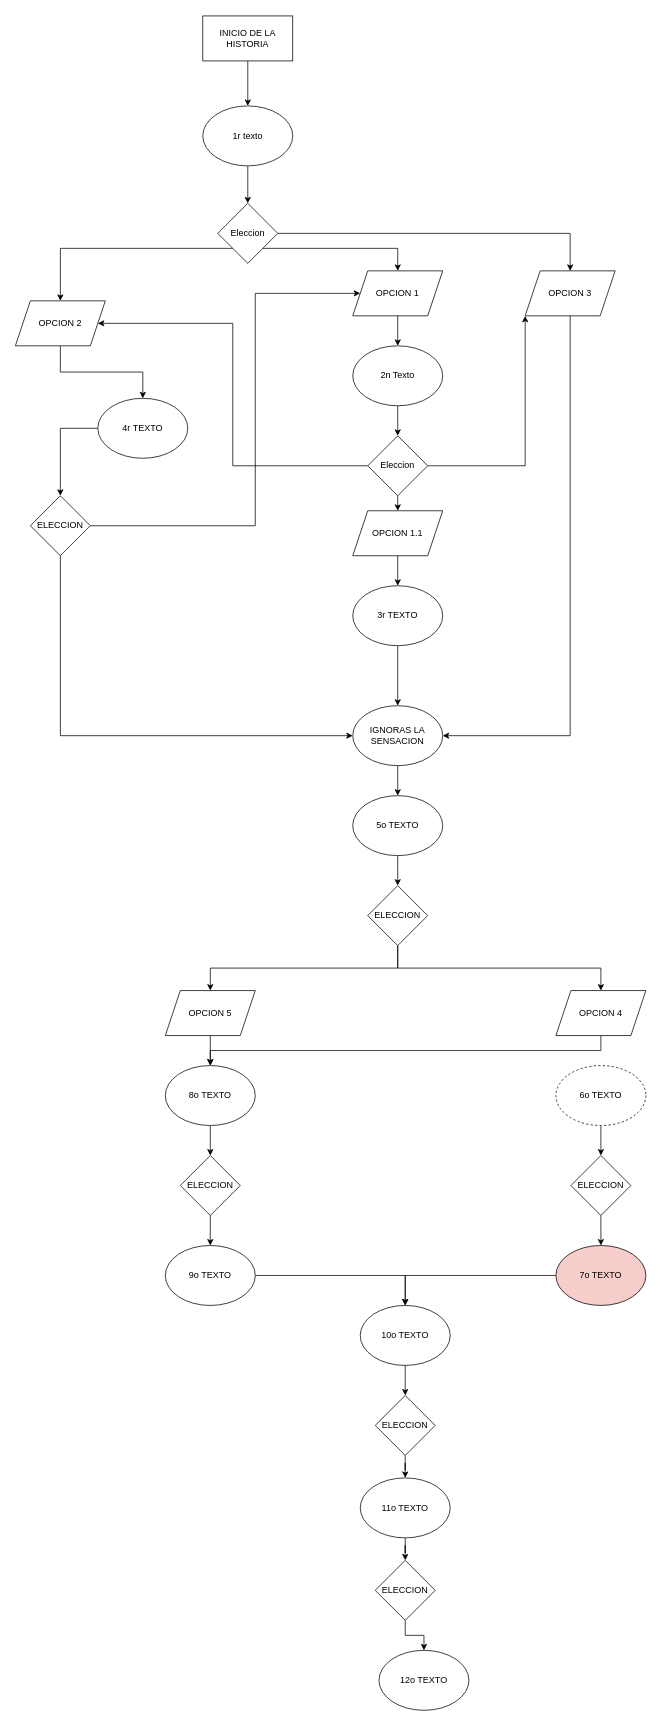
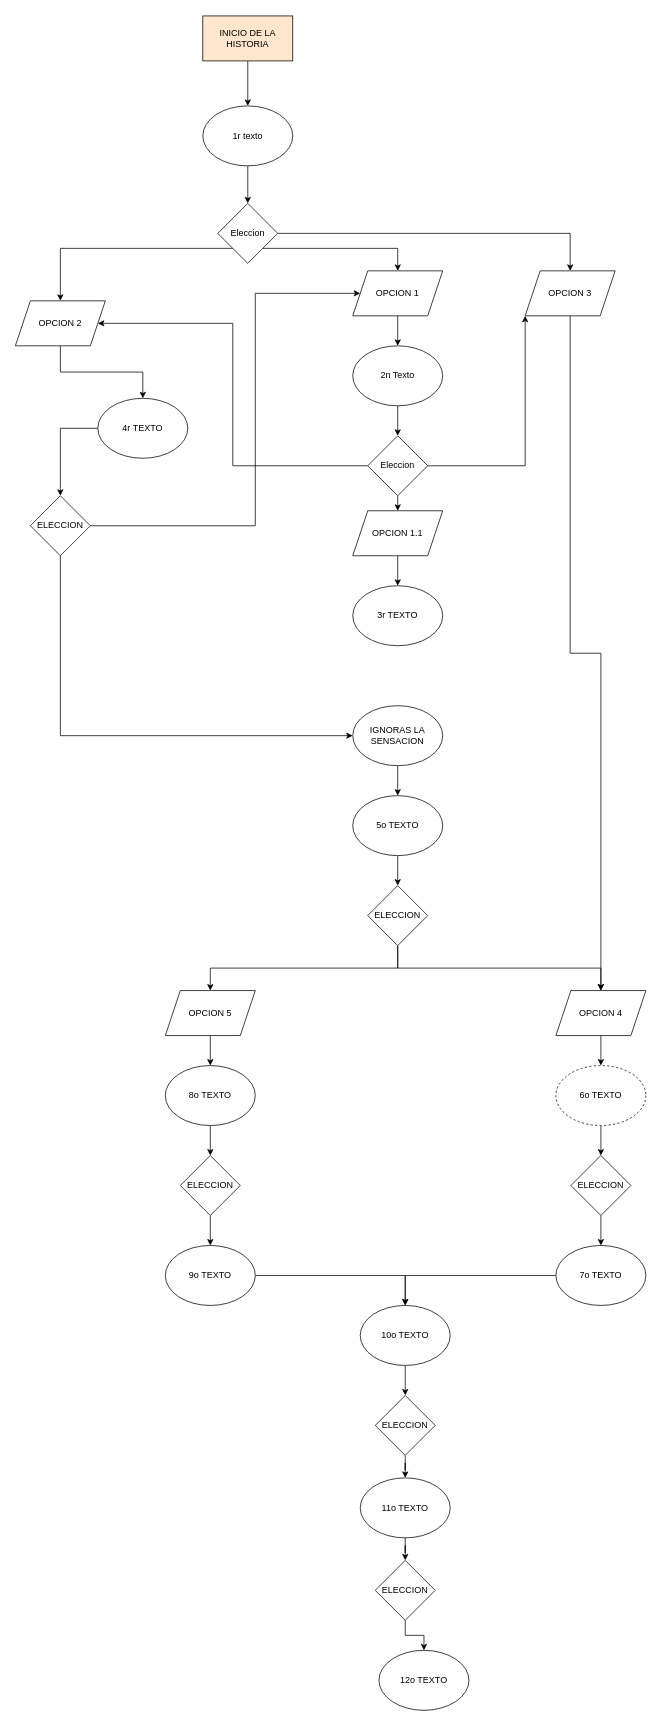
(248, 38) -> (248, 38)
(398, 672) -> none
(510, 735) -> (601, 792)
(408, 1050) -> (601, 1057)
(601, 1275) -> (601, 1275)
